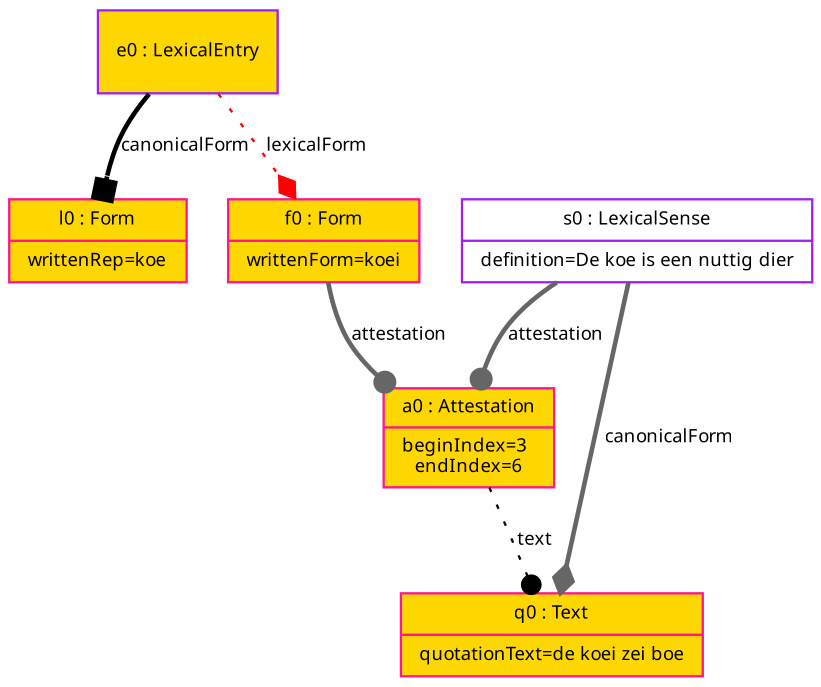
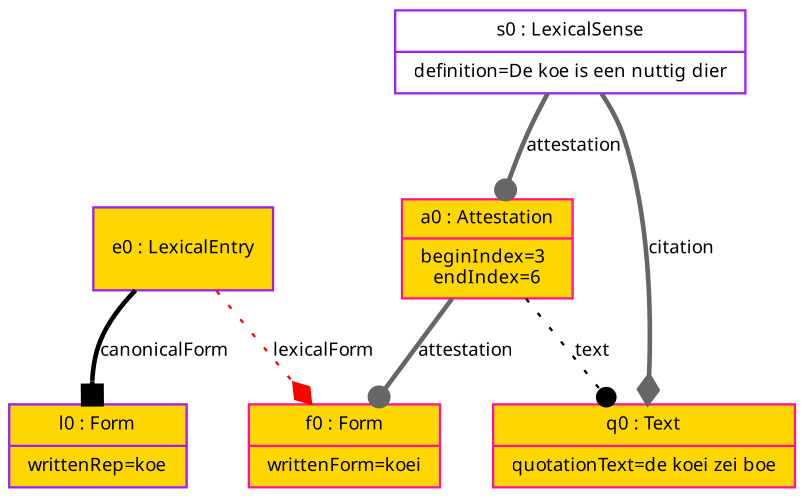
(98, 241) -> (98, 446)
(345, 334) -> (418, 344)
(669, 438) -> (682, 249)
